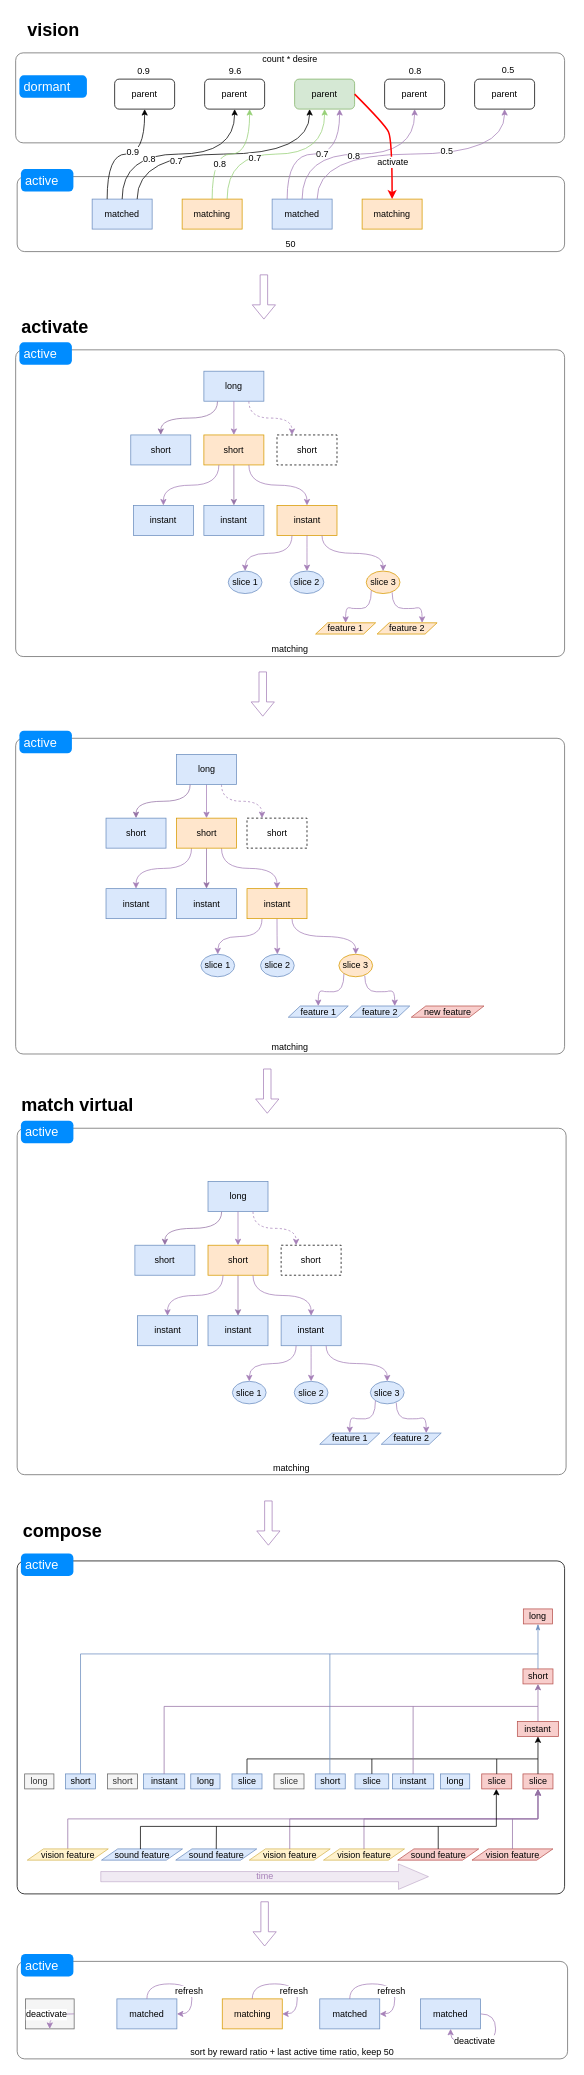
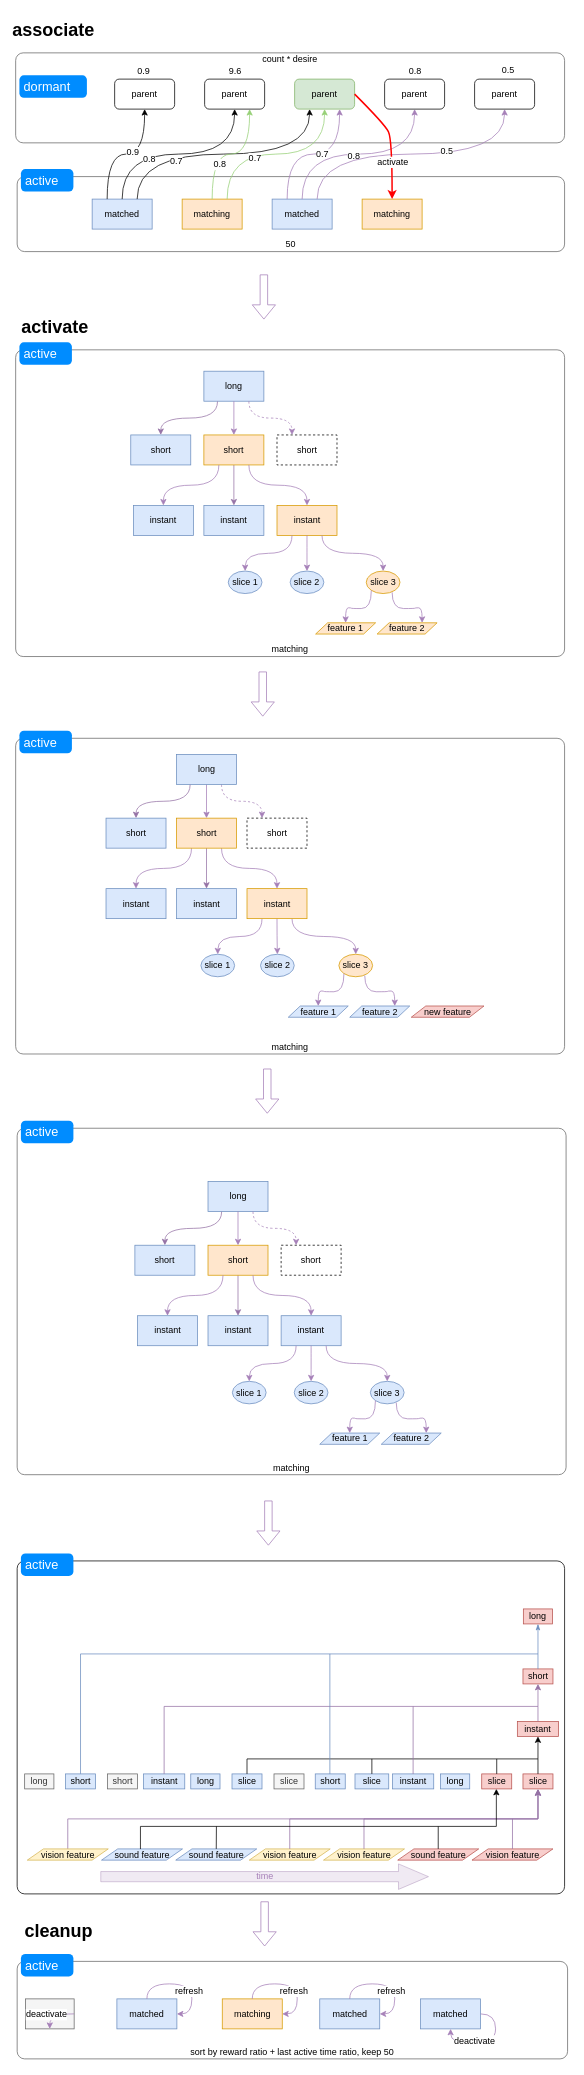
(53, 30) -> (53, 30)
(77, 1106) -> none
(62, 1531) -> none
none -> (58, 1932)
